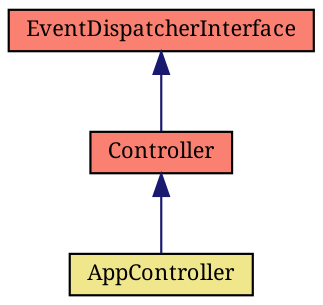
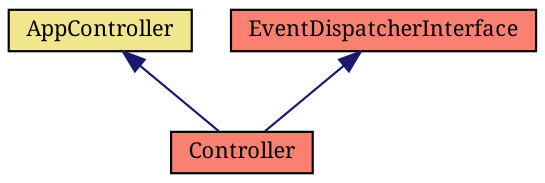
(161, 225) -> (179, 98)
